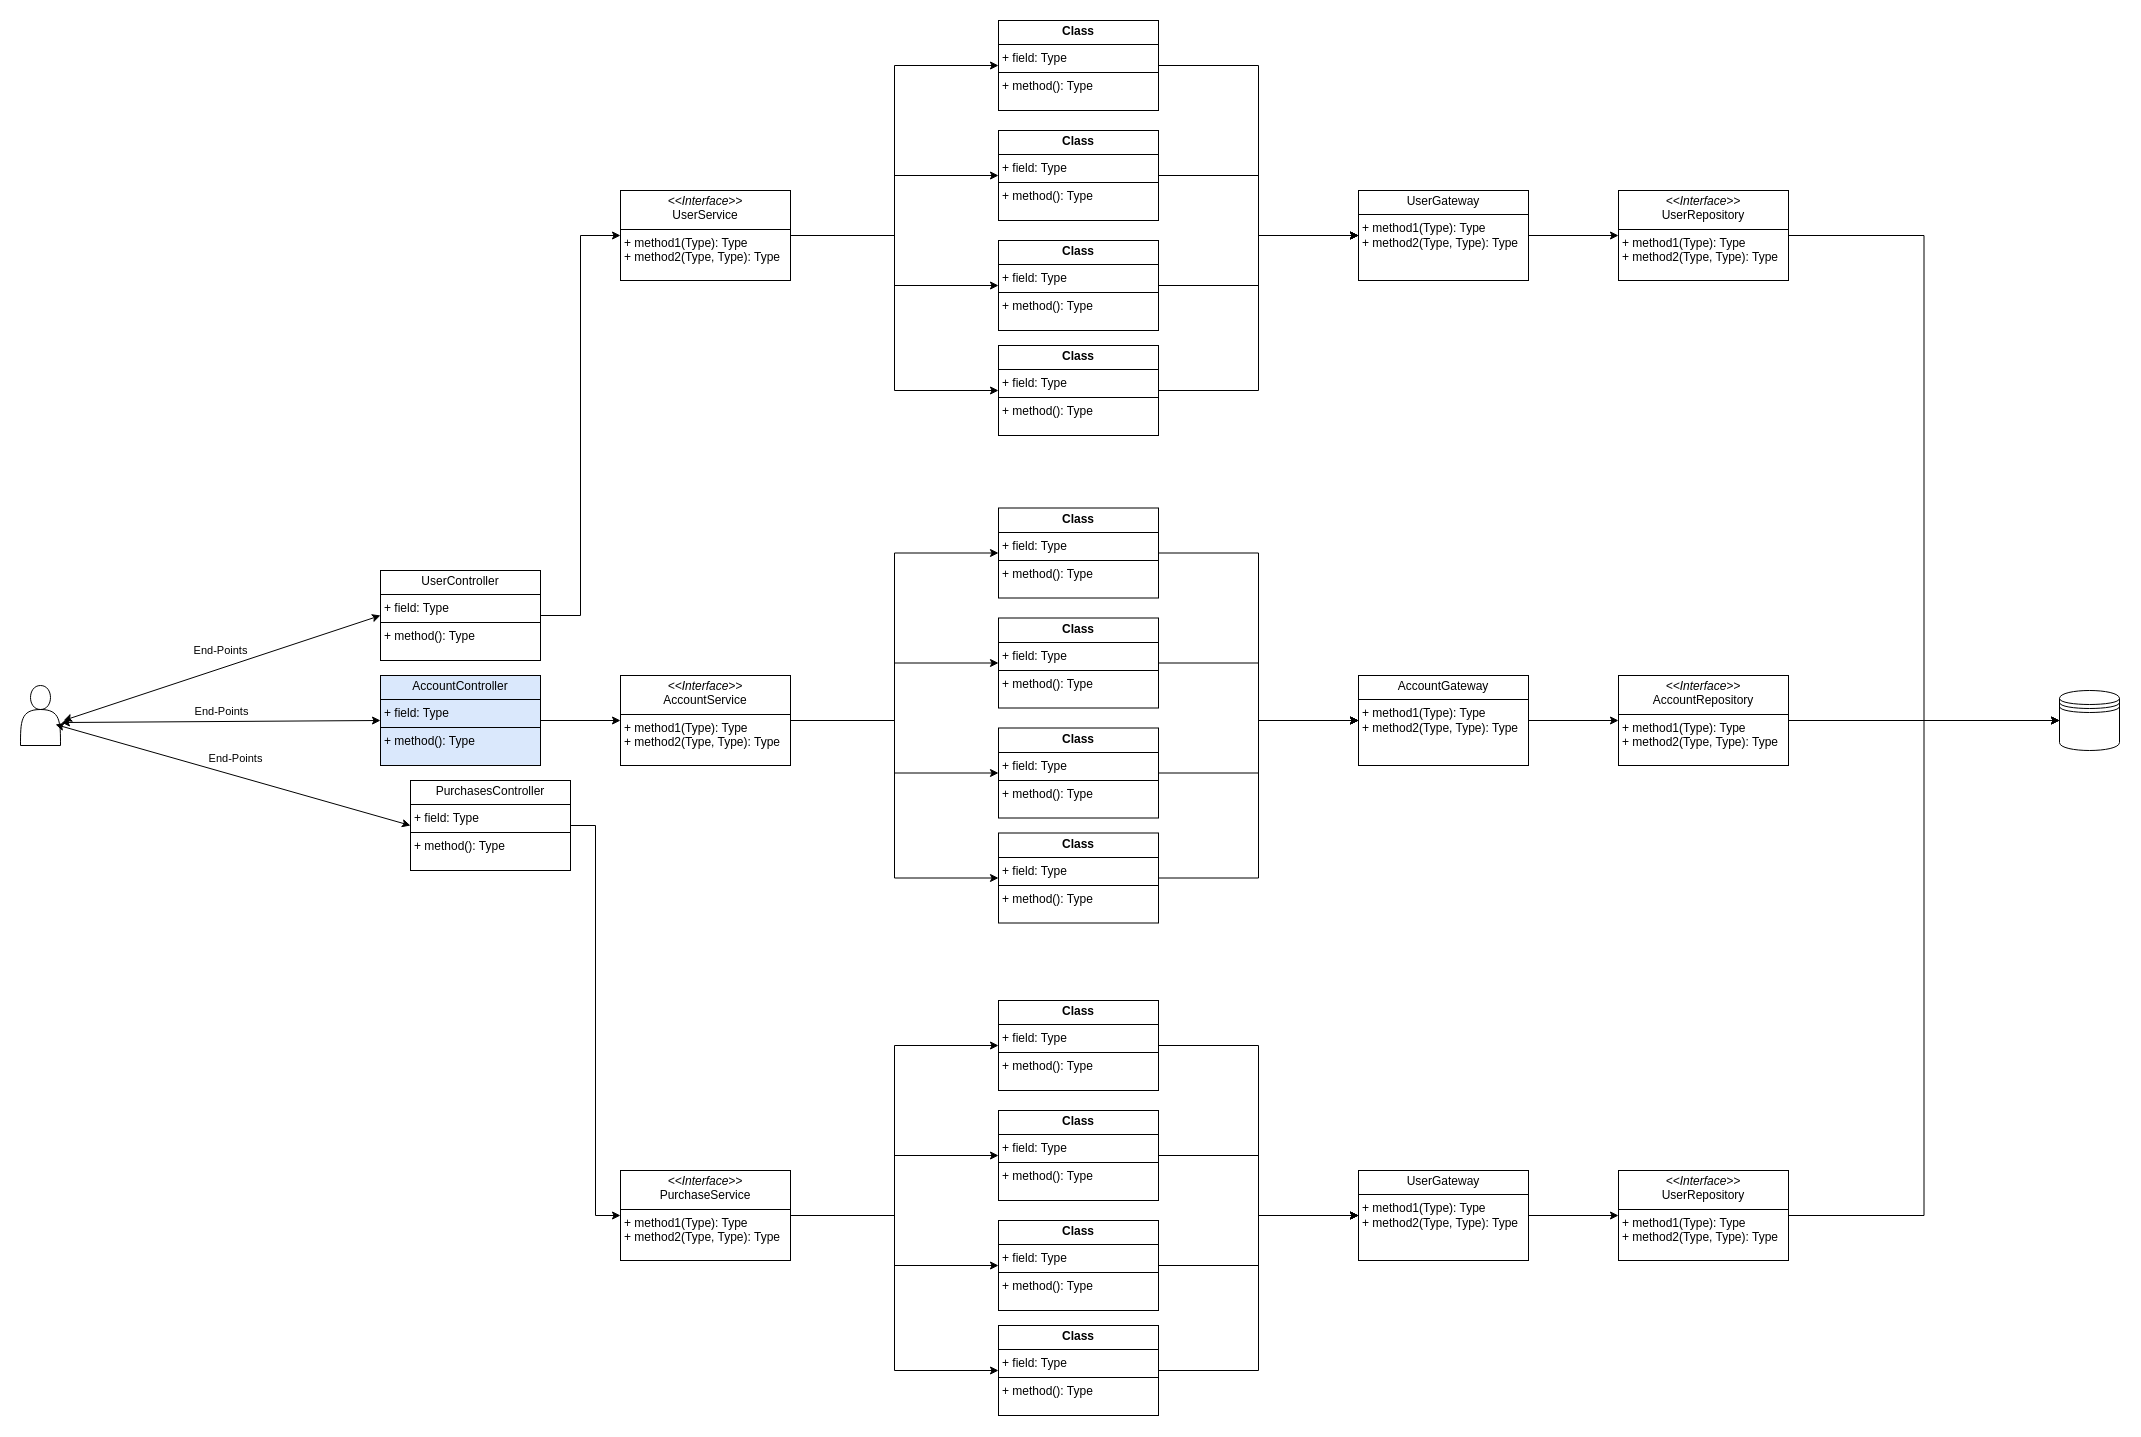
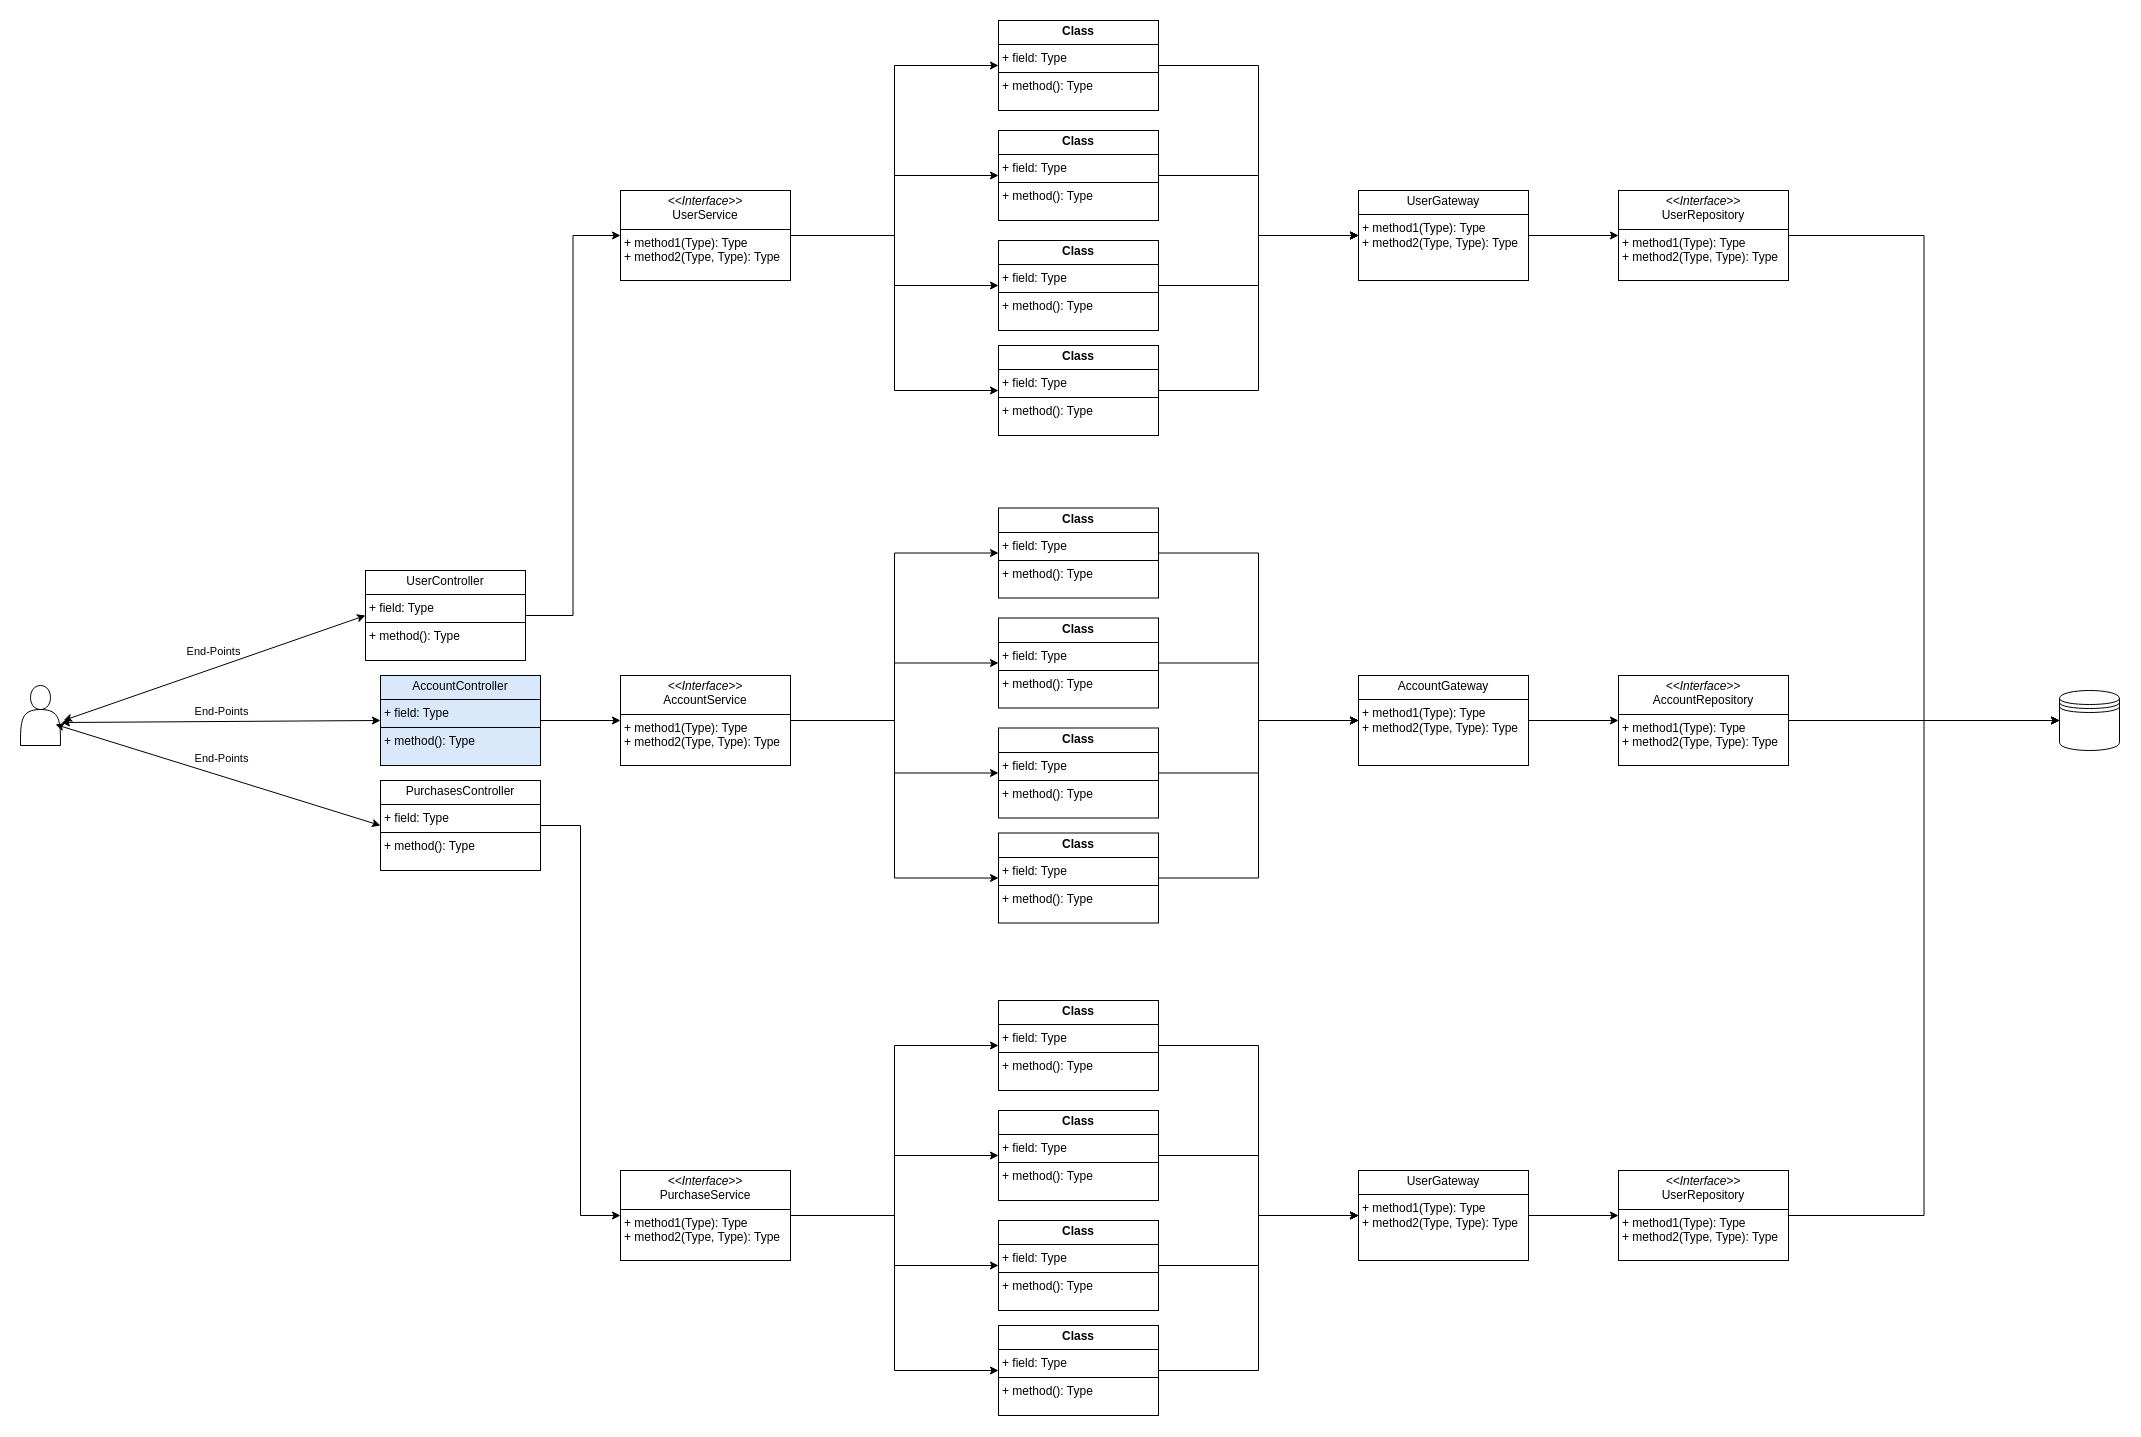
(461, 616) -> (446, 616)
(491, 826) -> (461, 826)
